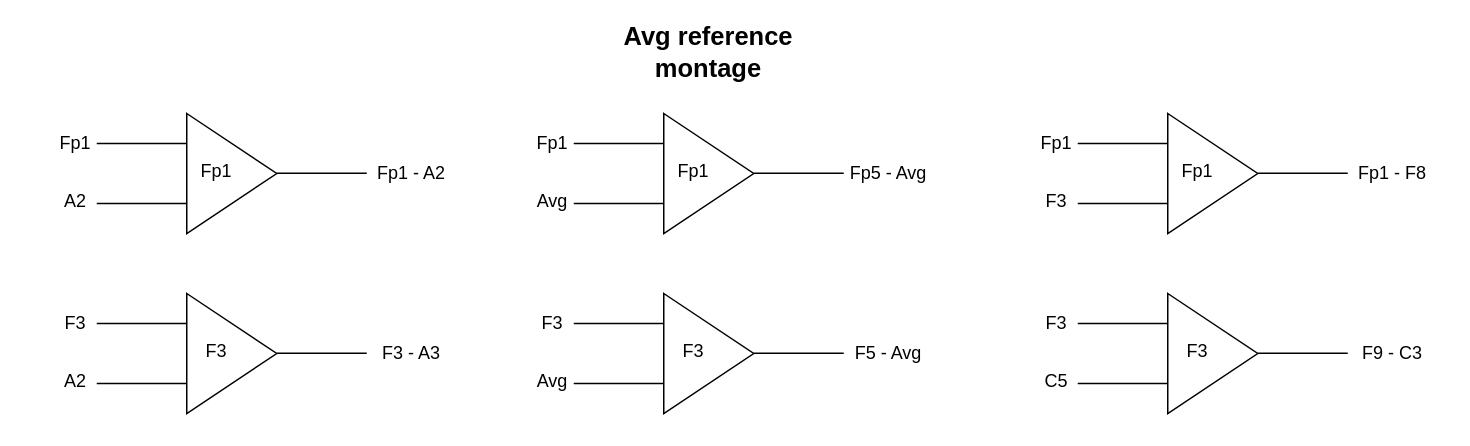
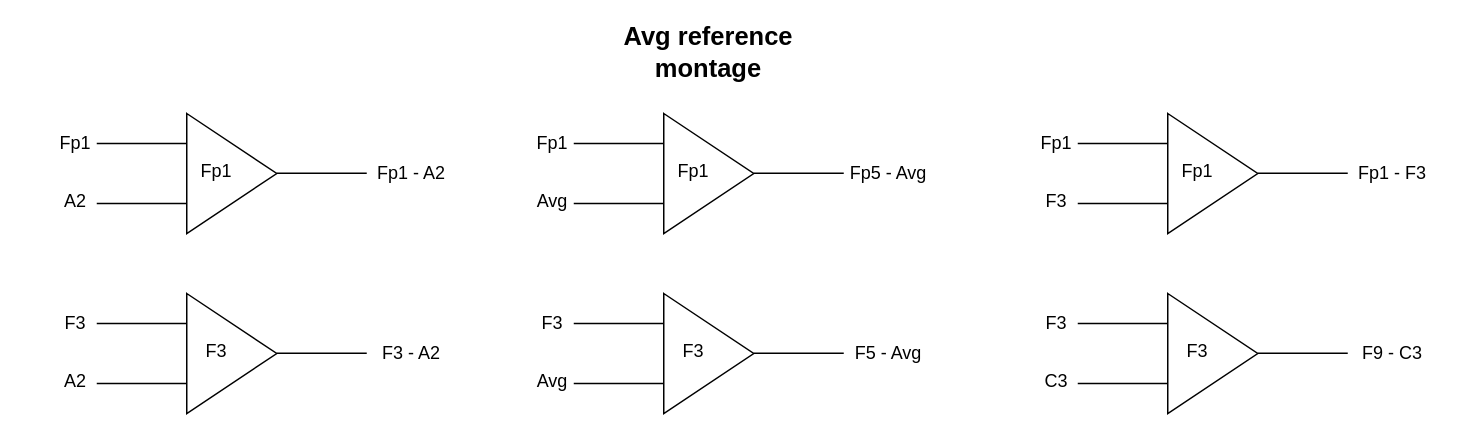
(1393, 173) -> (1393, 173)
(412, 353) -> (412, 353)
(1057, 382) -> (1057, 382)
